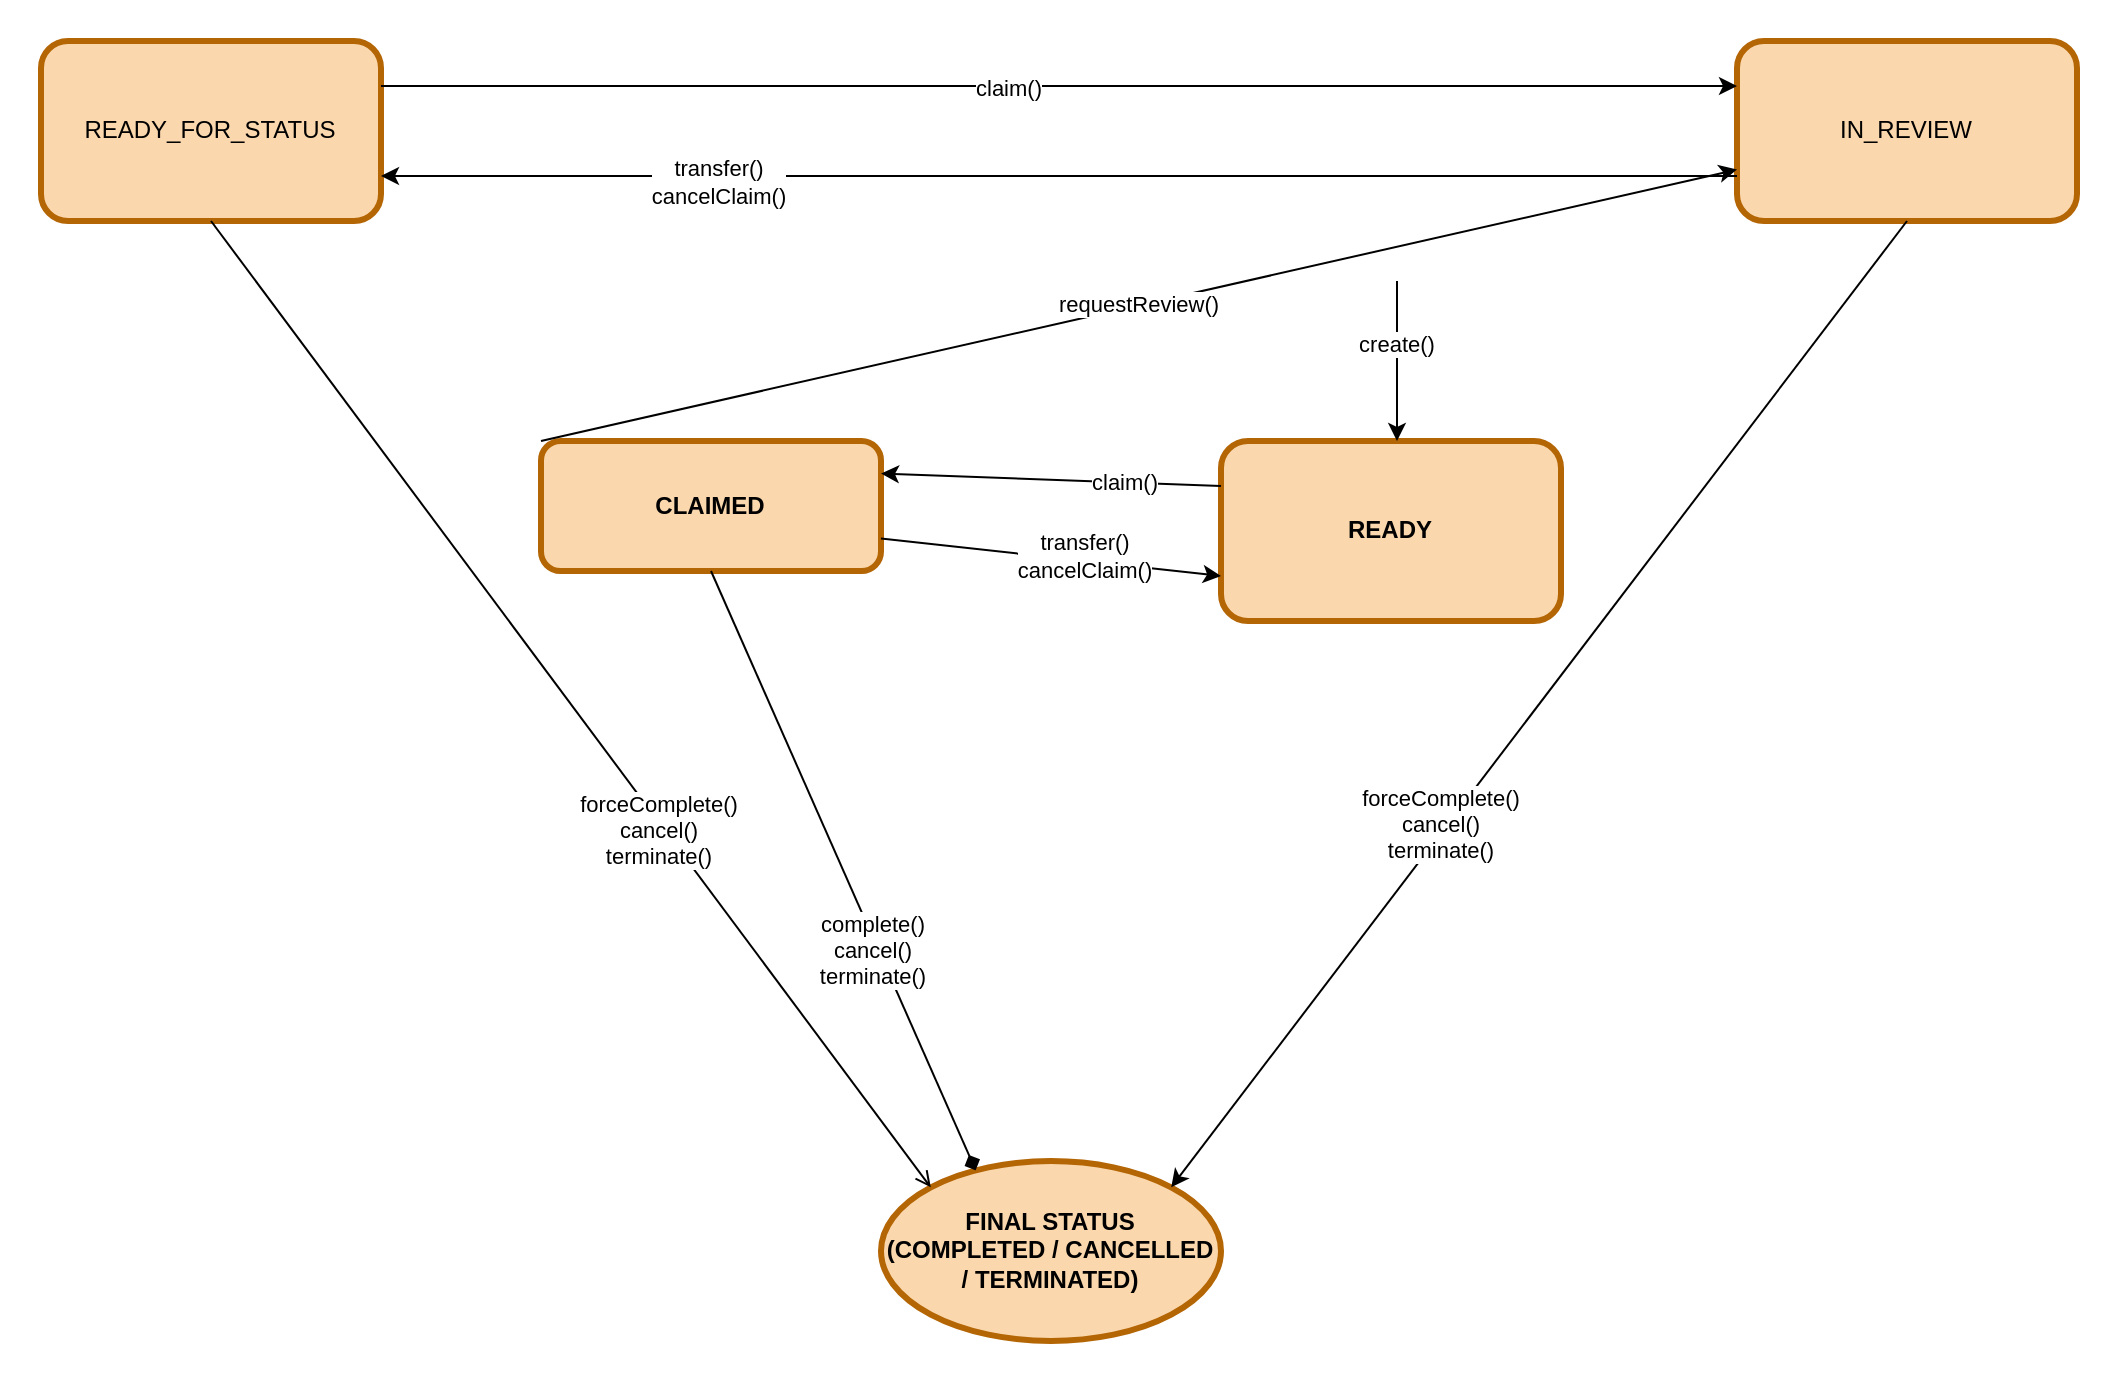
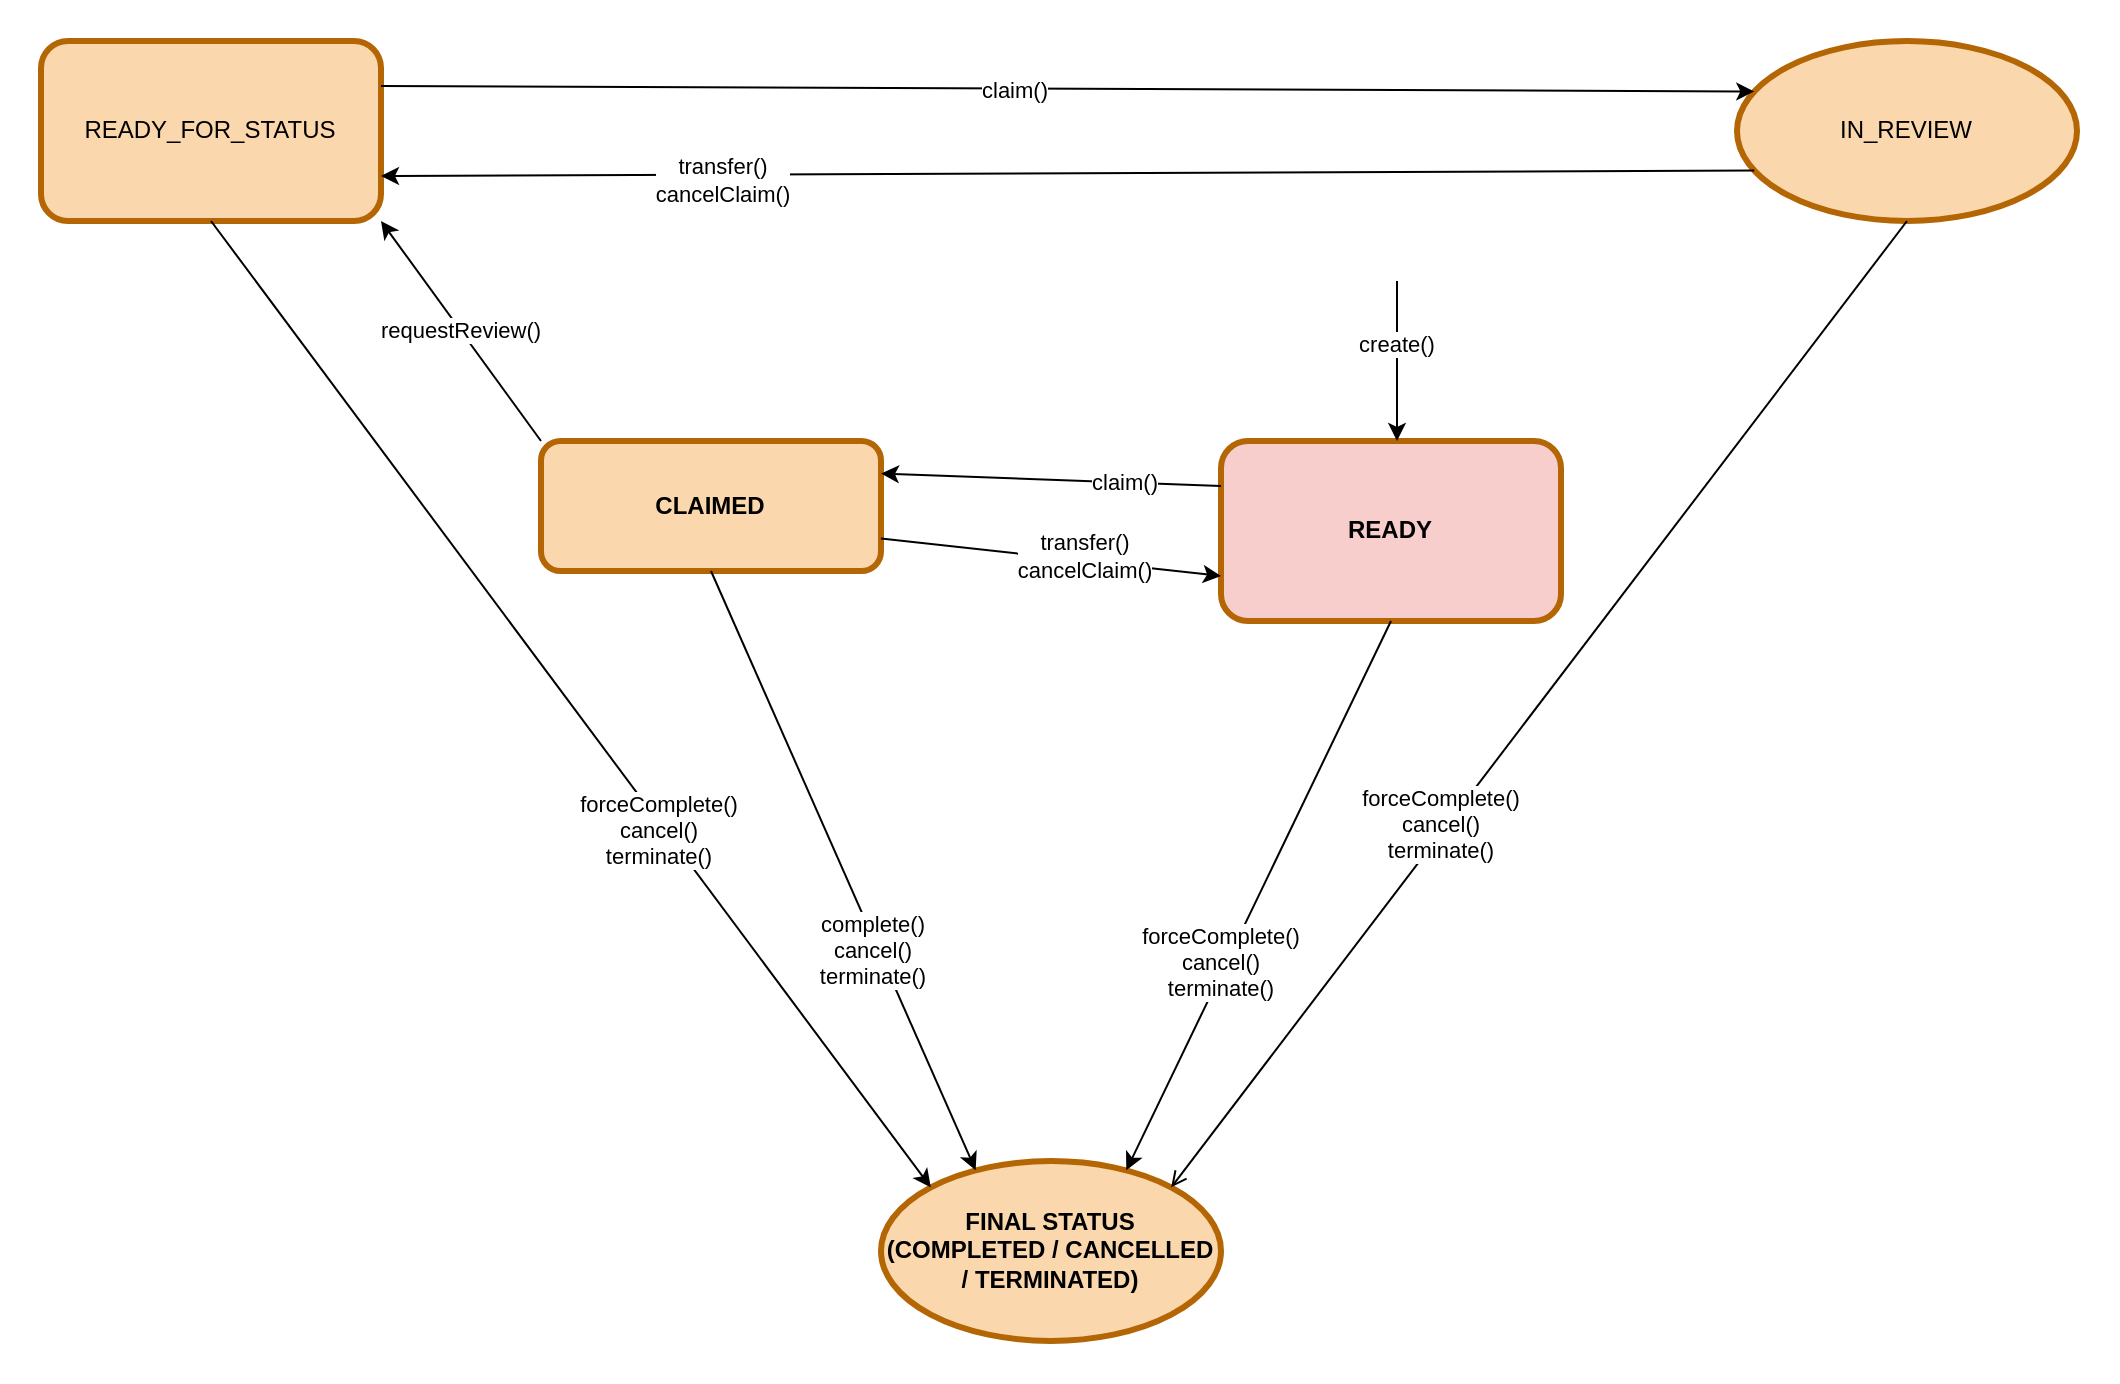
(1907, 131) -> (1907, 131)
(815, 379) -> (465, 337)
(1391, 531) -> (1391, 531)
none -> (1313, 783)
(969, 1155) -> (969, 1156)
(1180, 1176) -> (1178, 1179)
(924, 1178) -> (922, 1176)
